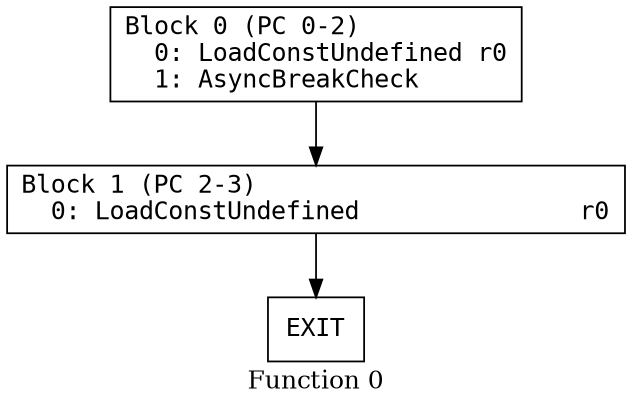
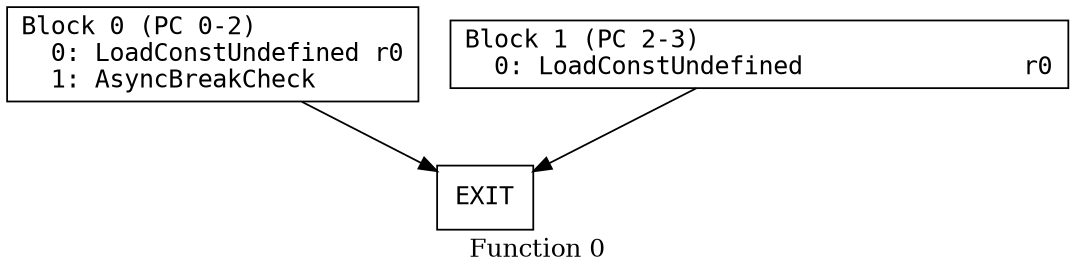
(316, 124) -> (361, 132)
